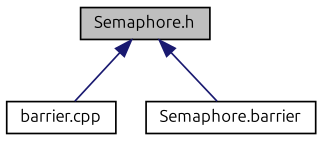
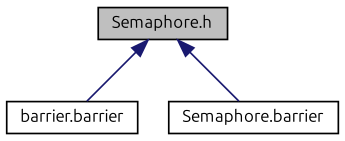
(61, 118) -> (72, 118)
